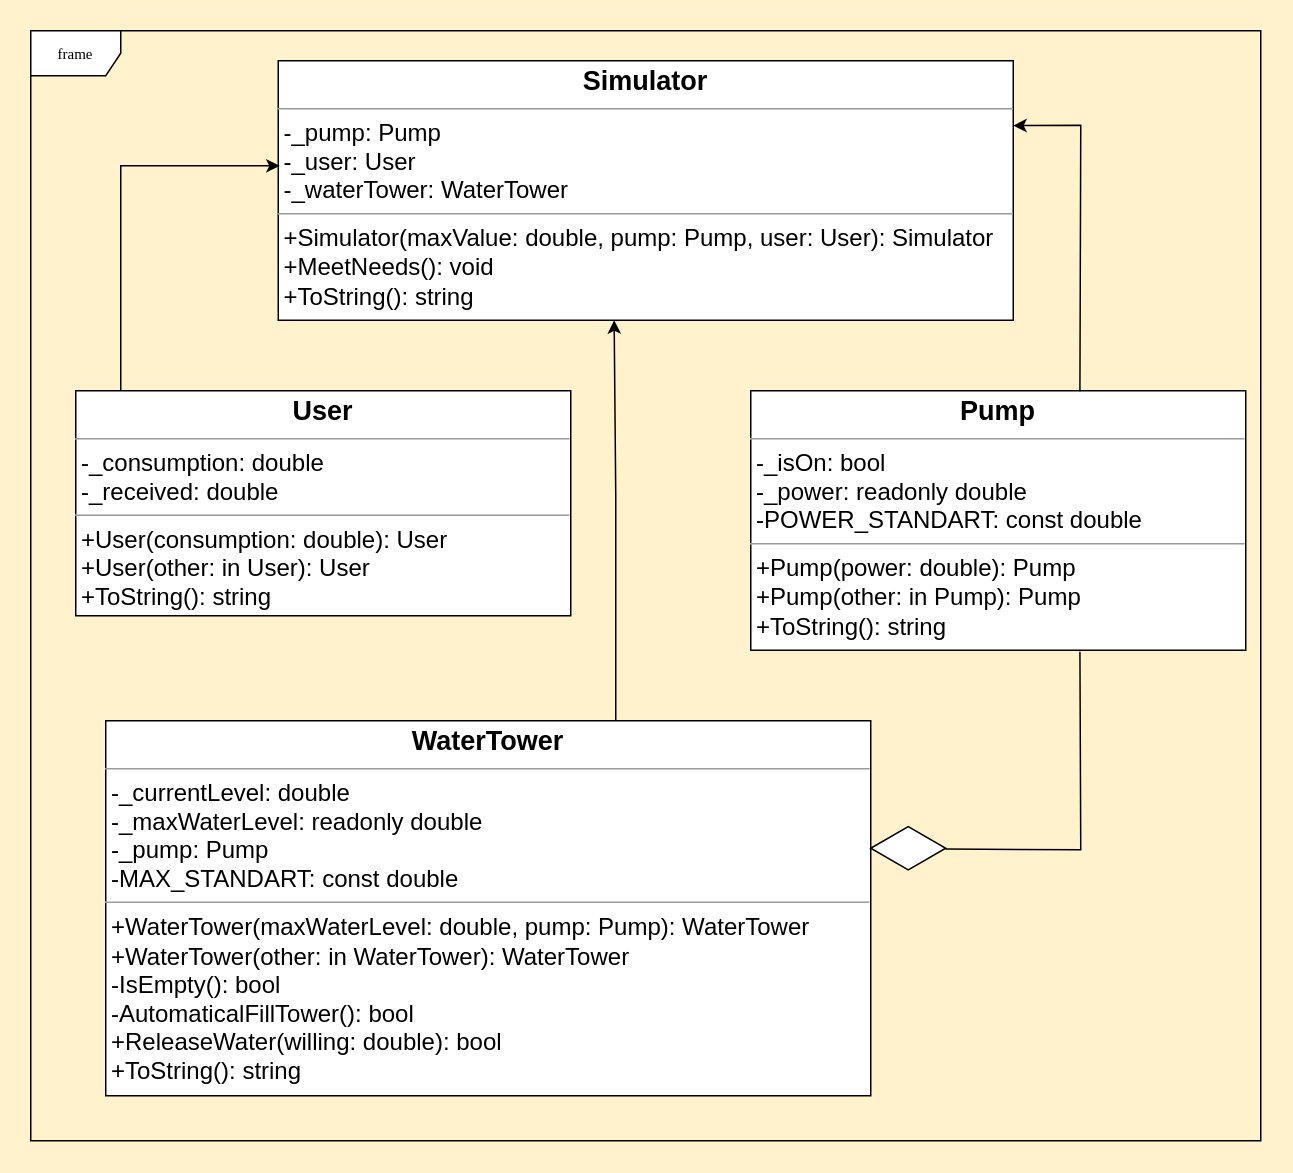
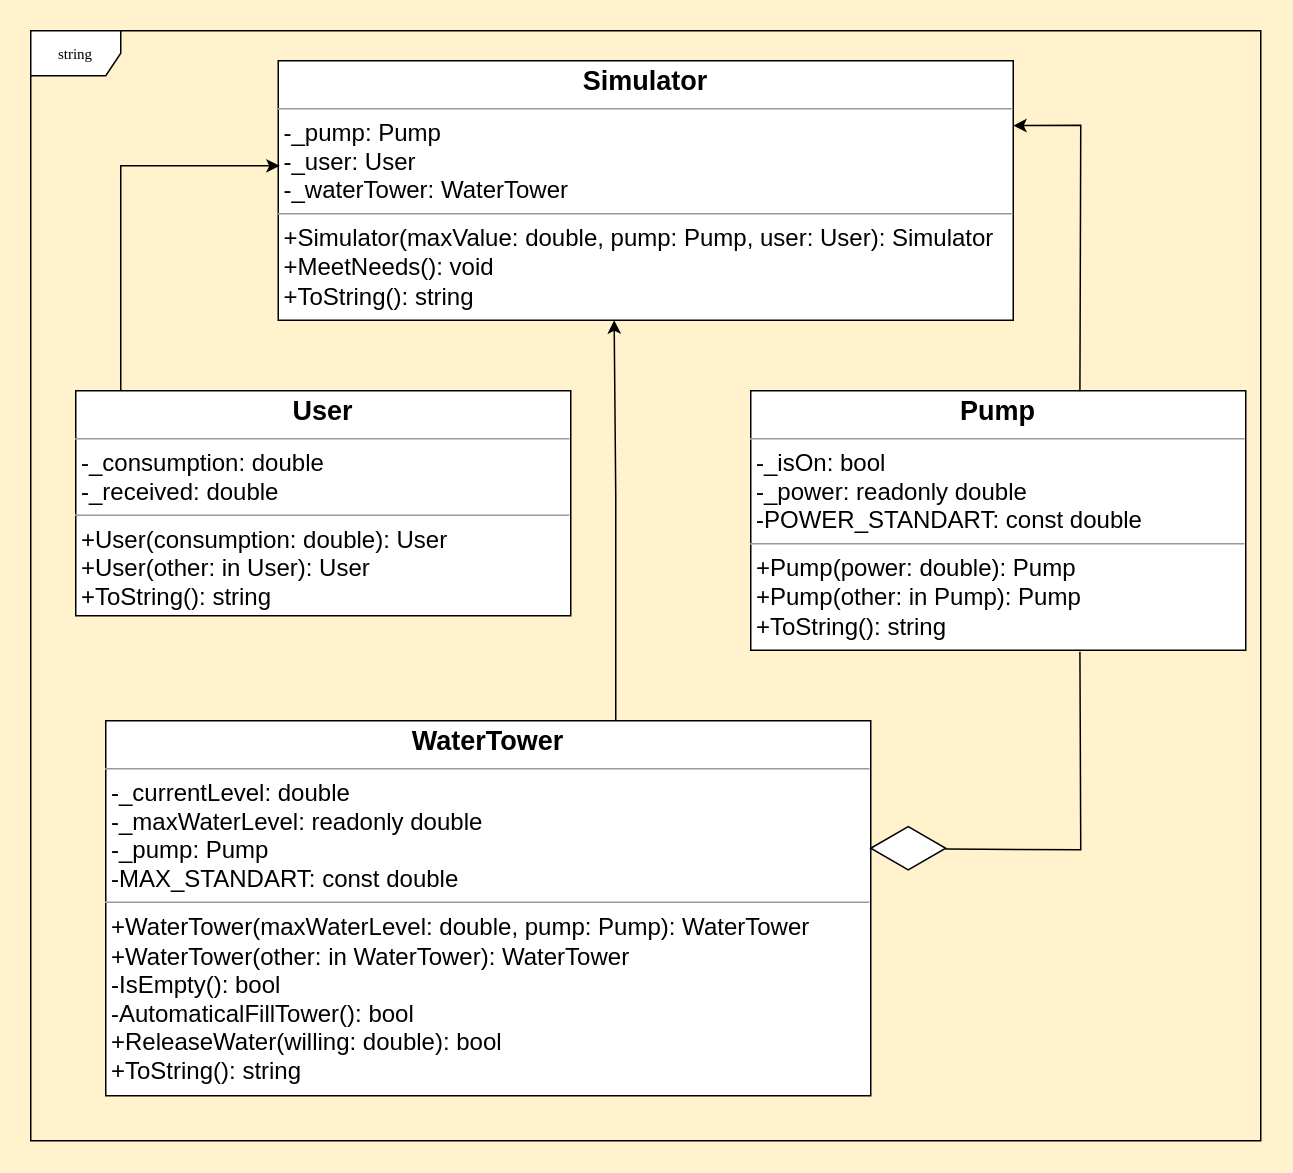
(76, 53) -> (76, 53)
